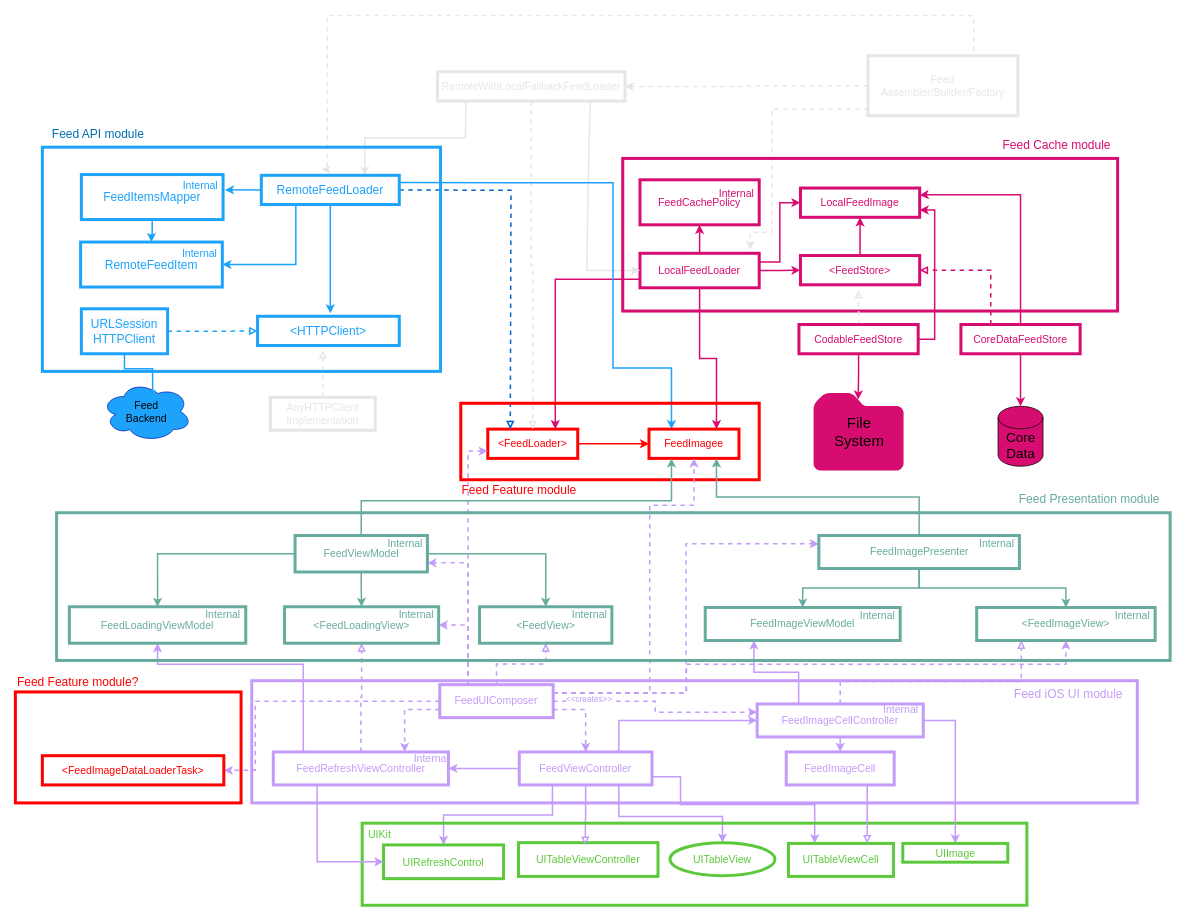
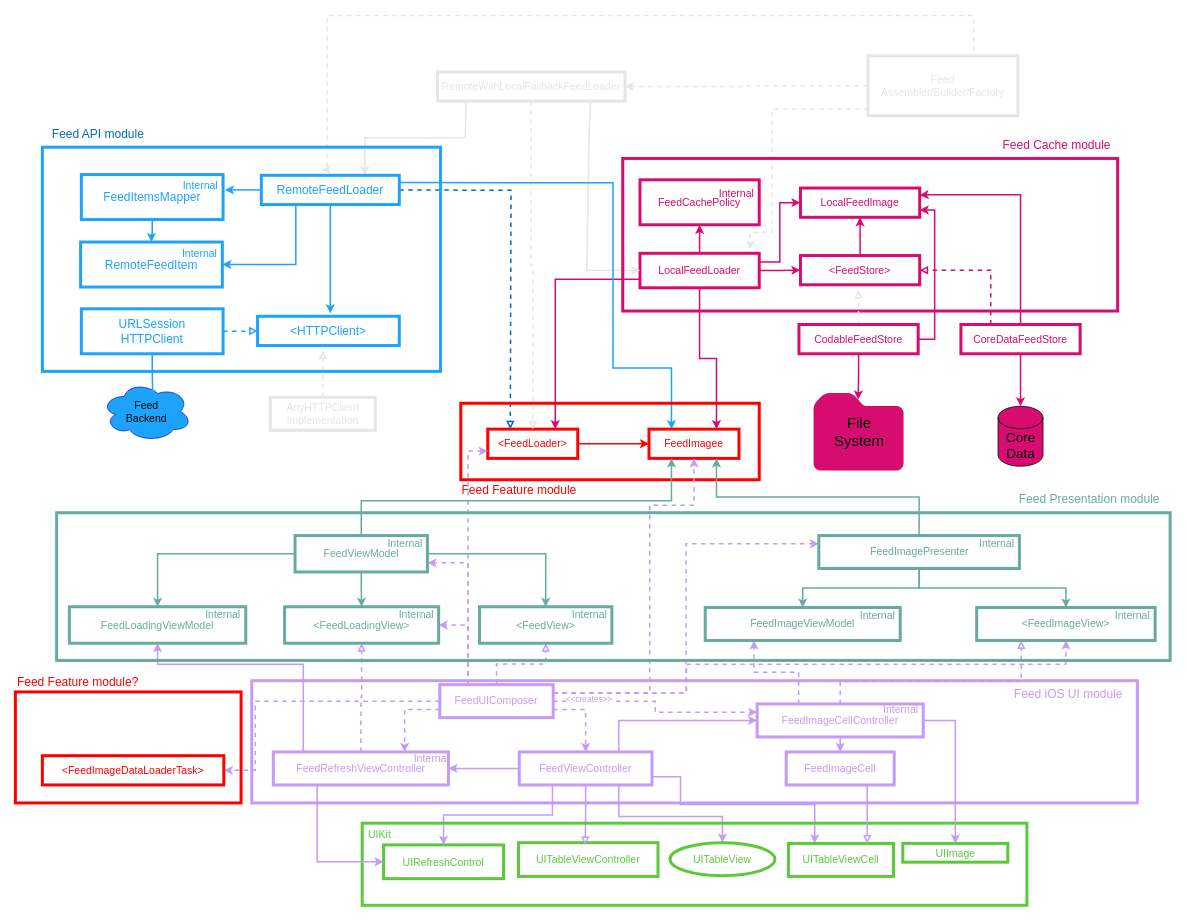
(125, 331) -> (152, 331)
(779, 672) -> (779, 672)
